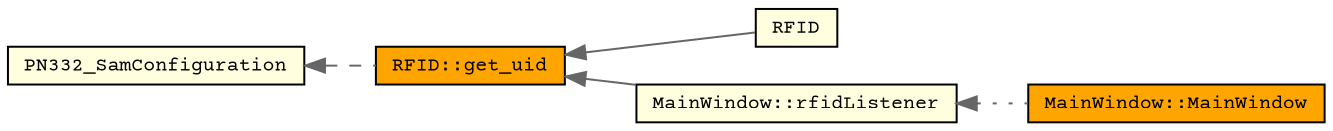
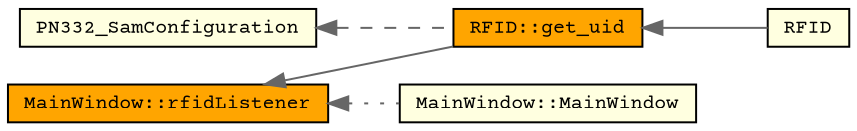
(611, 82) -> (369, 63)
(797, 103) -> (168, 103)
(1176, 103) -> (548, 103)
